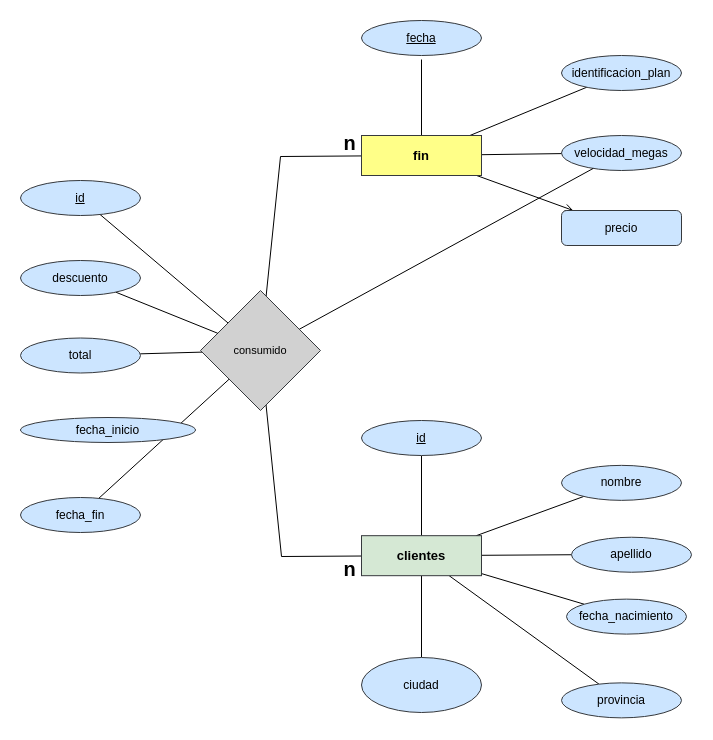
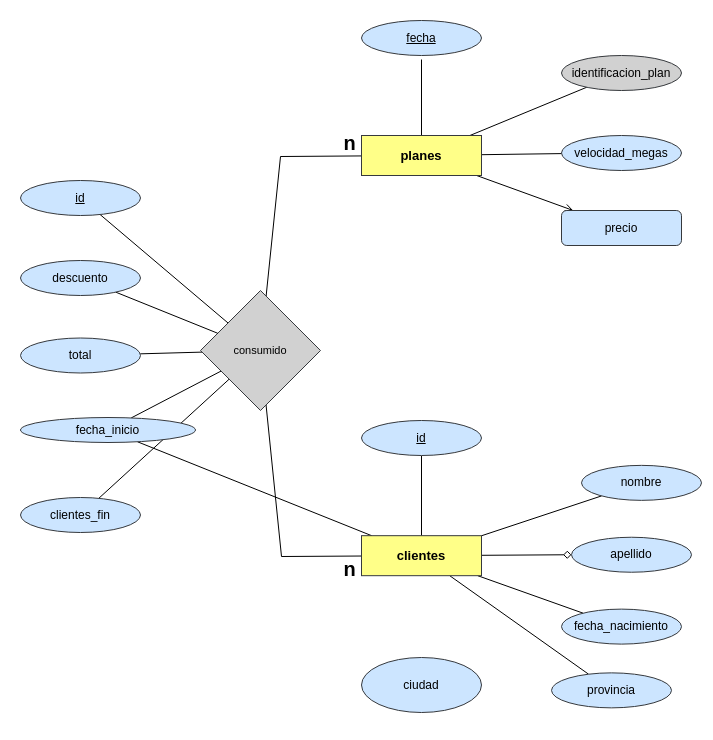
(622, 73) -> (622, 73)
(422, 156) -> (422, 156)
(446, 249) -> (177, 394)
(622, 483) -> (642, 483)
(81, 516) -> (81, 516)
(566, 555) -> (563, 555)
(422, 556) -> (422, 556)
(422, 616) -> (255, 489)
(627, 617) -> (622, 627)
(622, 700) -> (612, 690)
